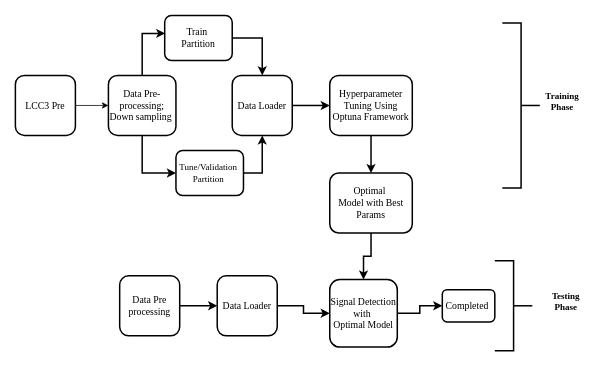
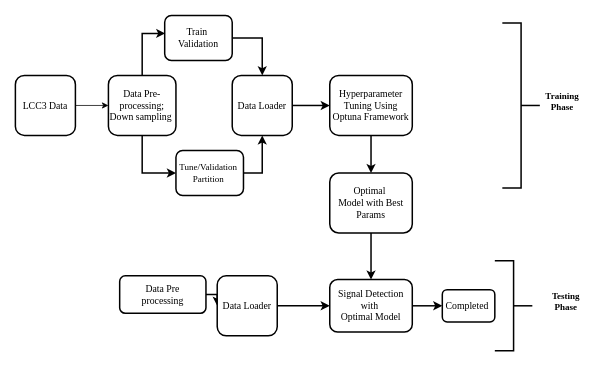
(198, 38) -> (198, 38)
(45, 105) -> (45, 105)
(150, 306) -> (163, 294)
(363, 313) -> (371, 306)
